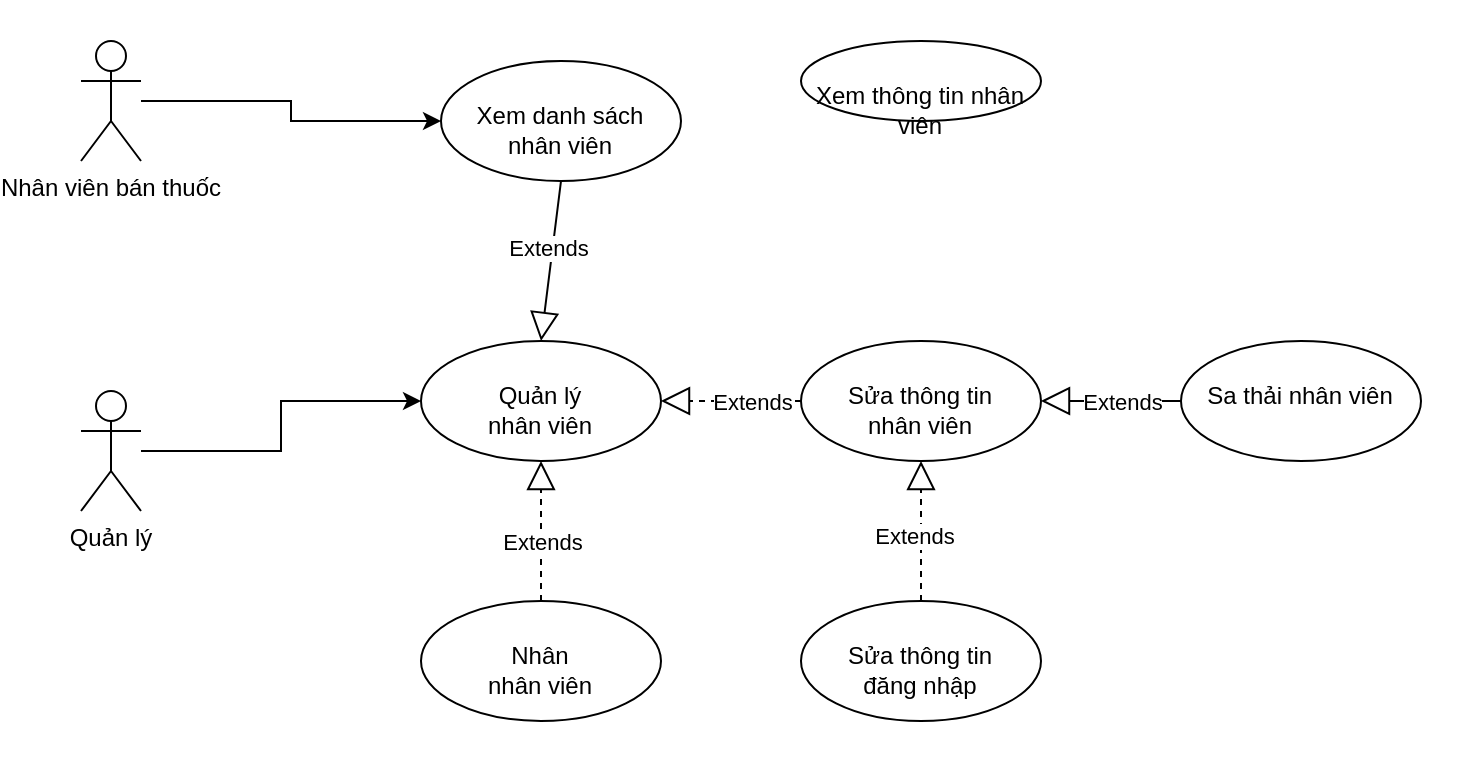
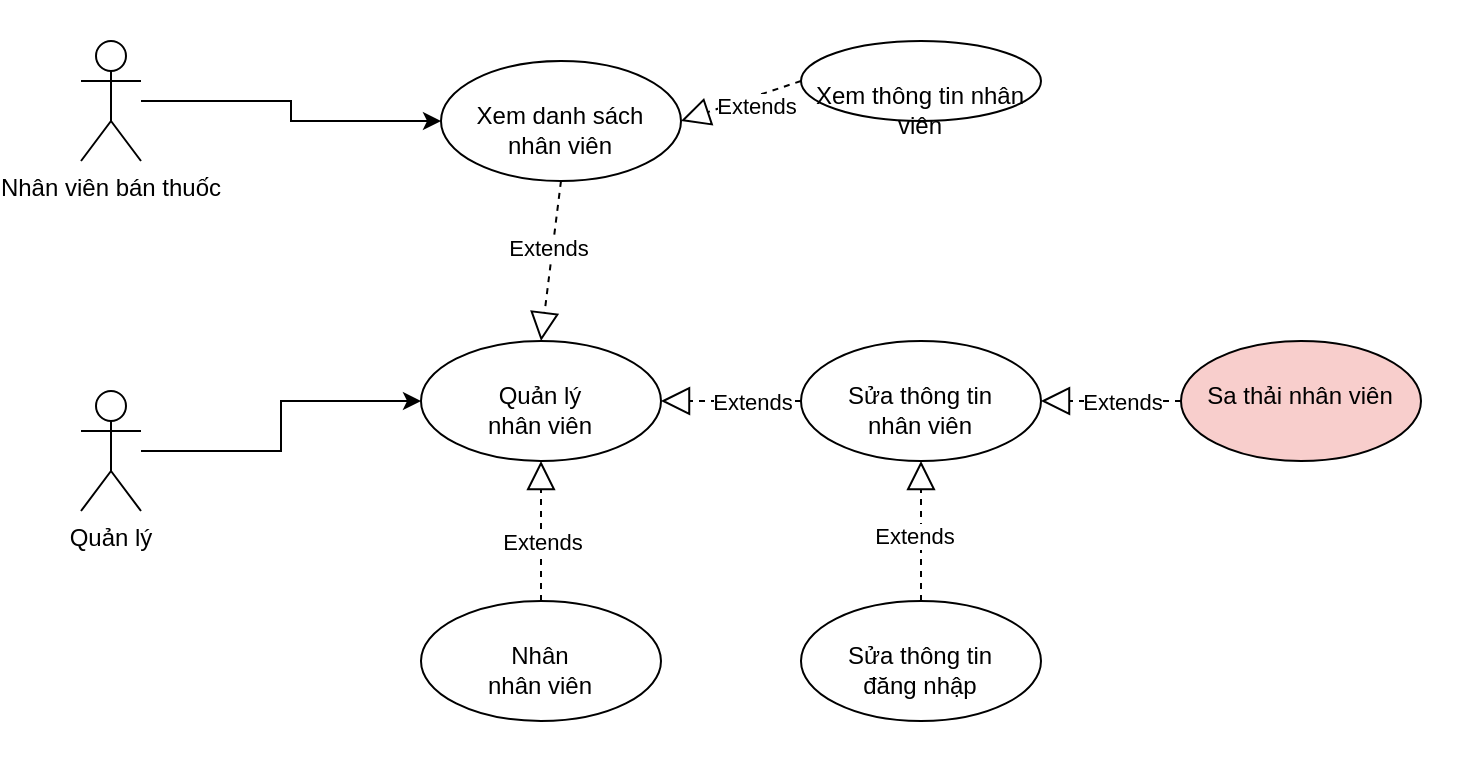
none -> (779, 88)
(548, 286) -> (548, 286)
(1168, 401) -> (1168, 401)
(1301, 401) -> (1301, 401)
